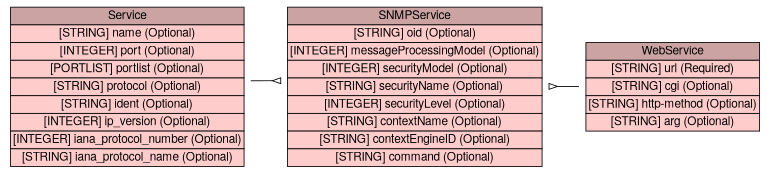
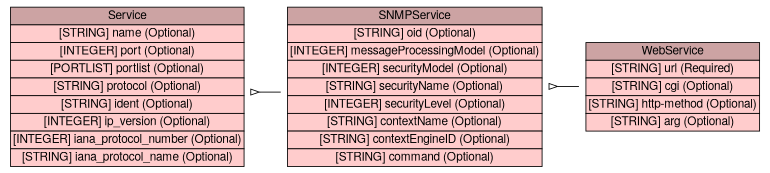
(262, 81) -> (270, 92)
